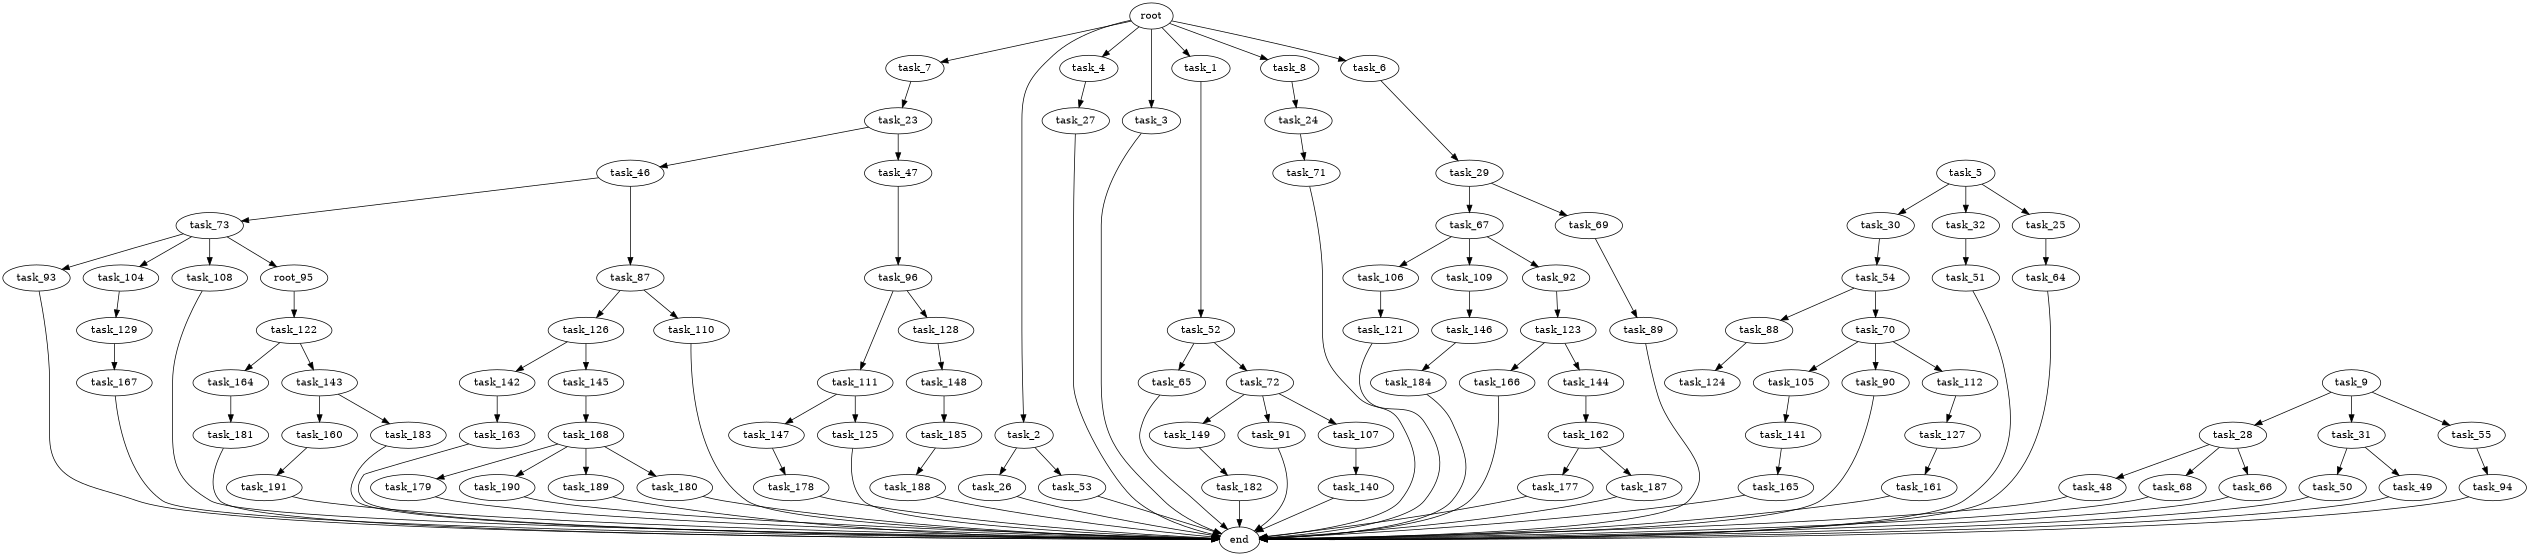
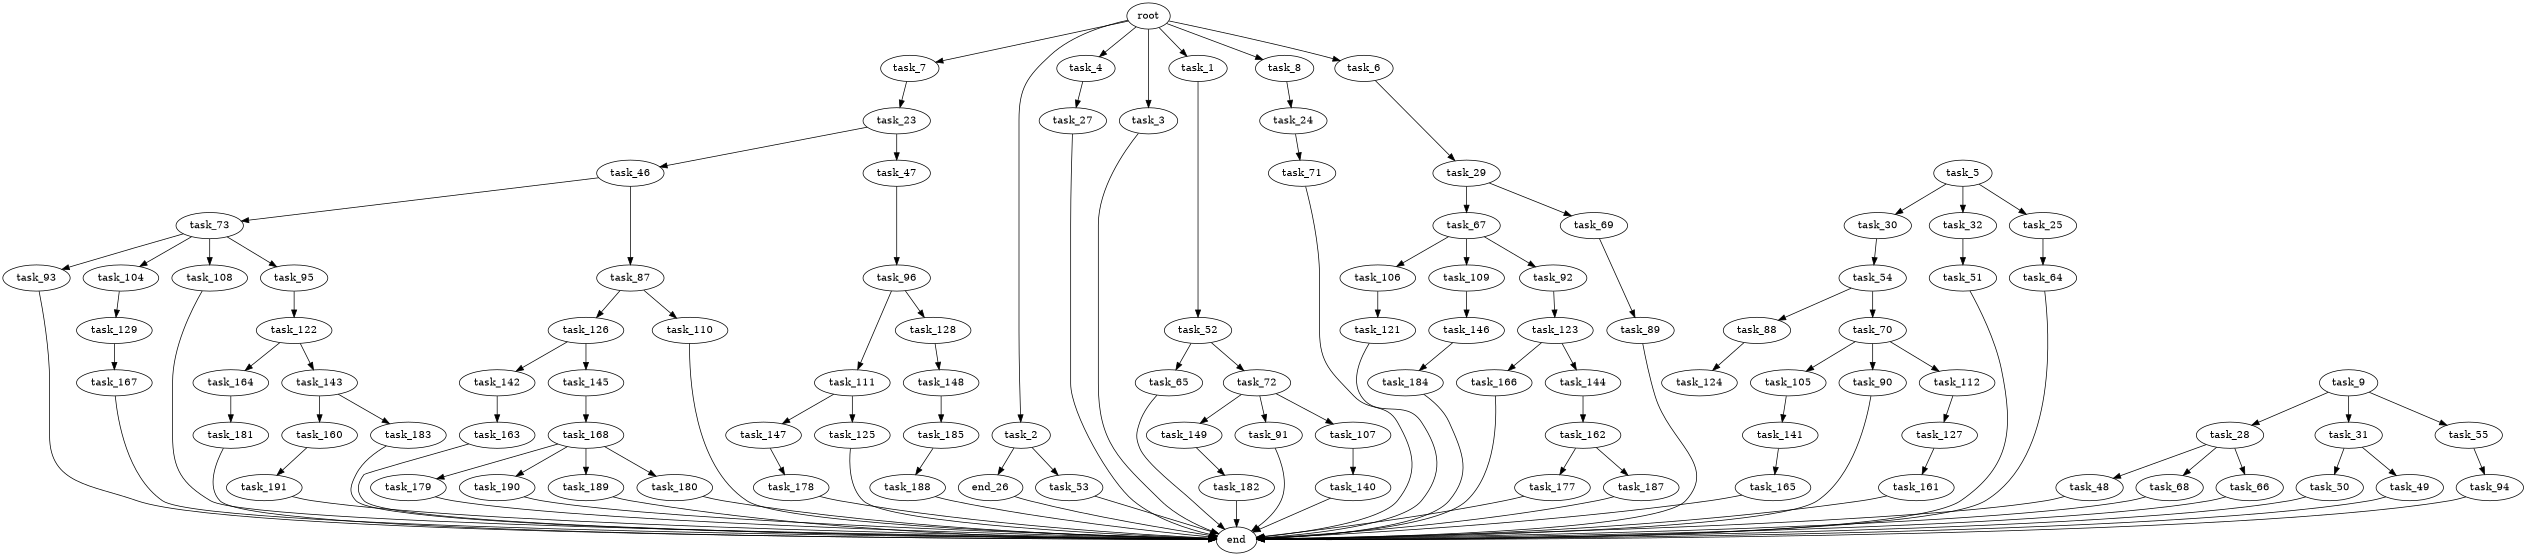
(294, 278) -> (294, 278)
(992, 488) -> (991, 488)
